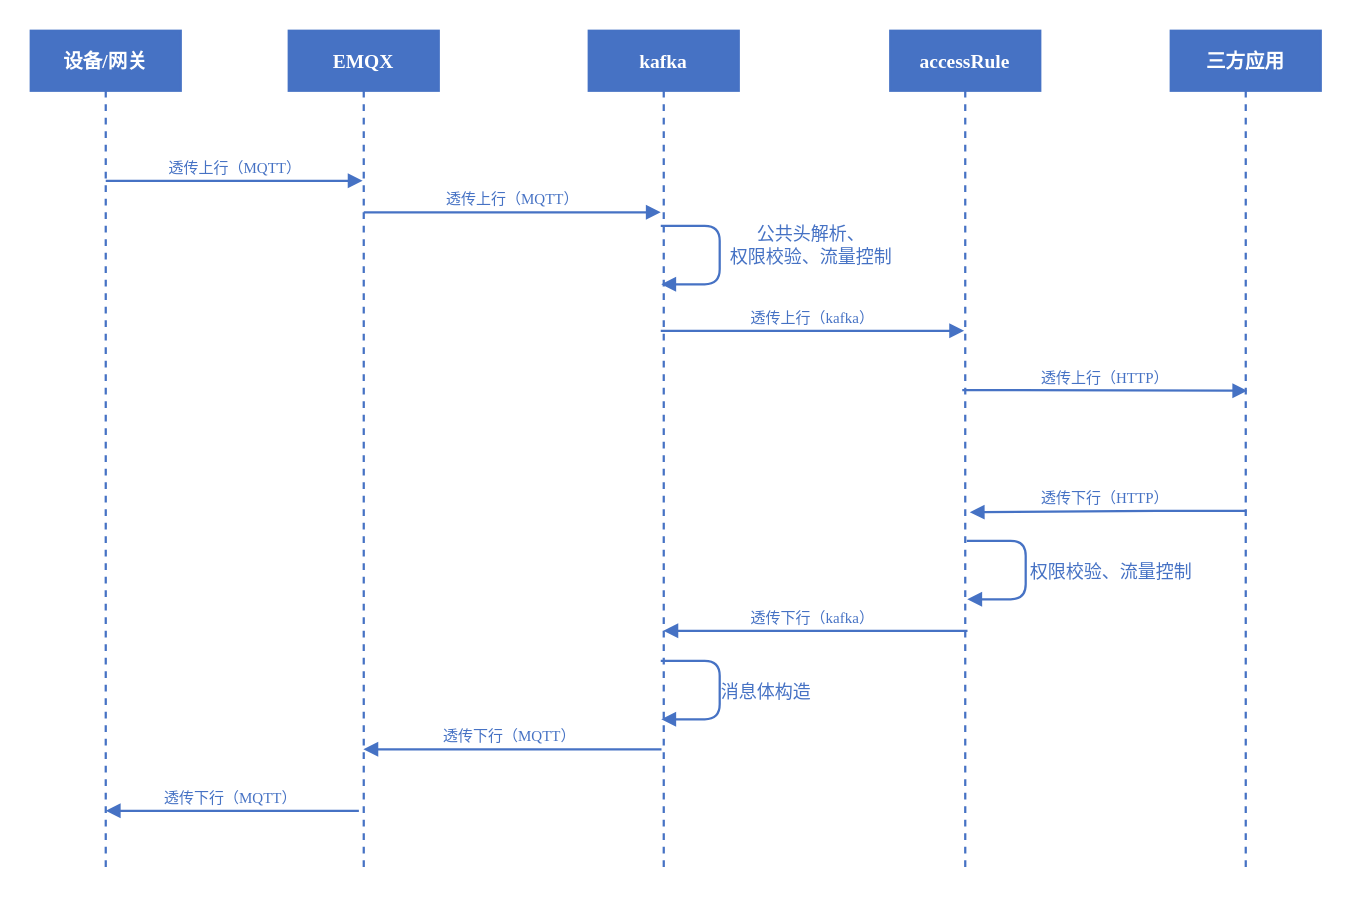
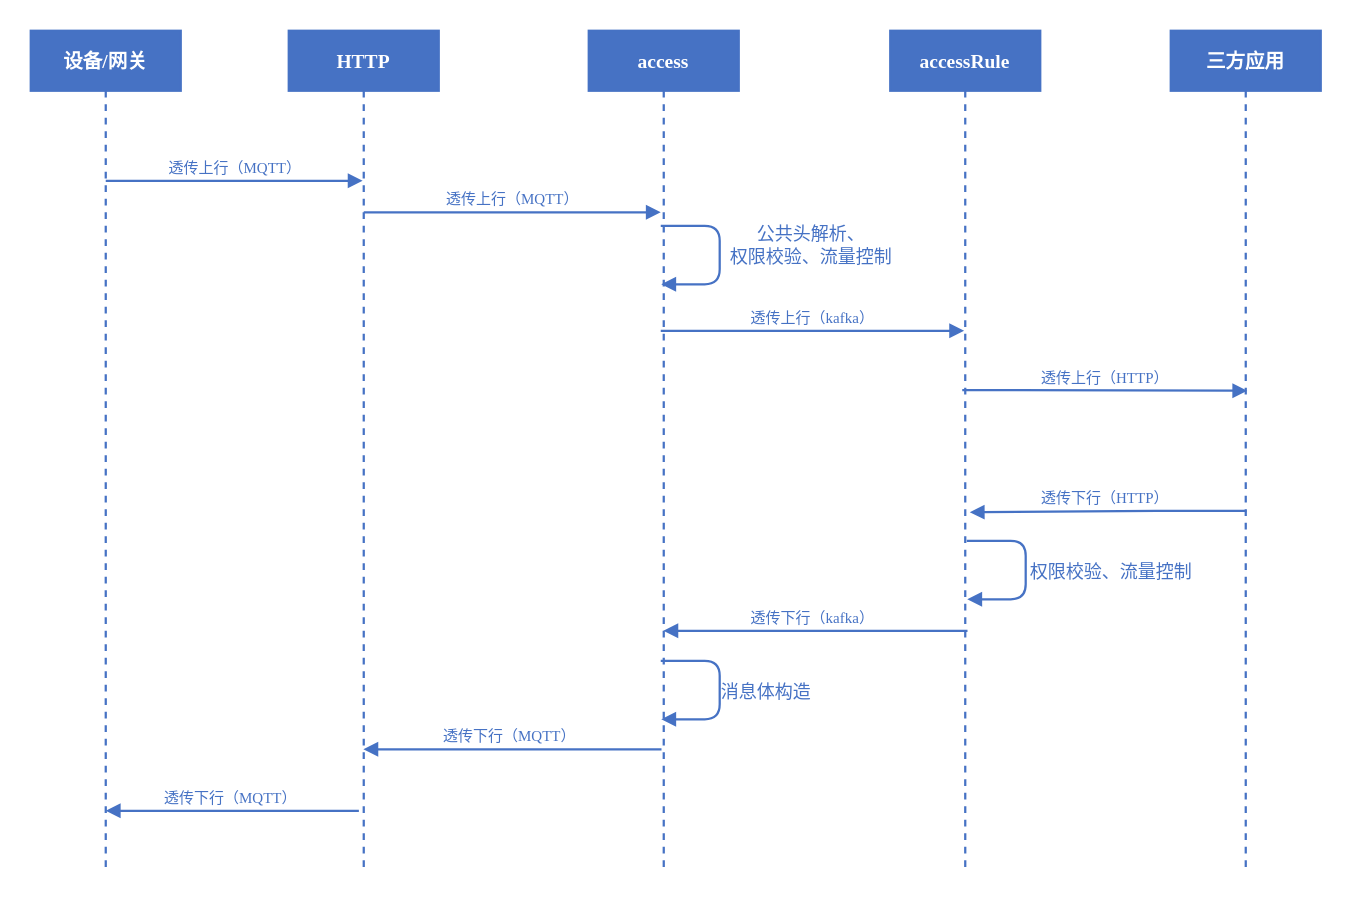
(364, 61) -> (364, 61)
(664, 61) -> (664, 61)
